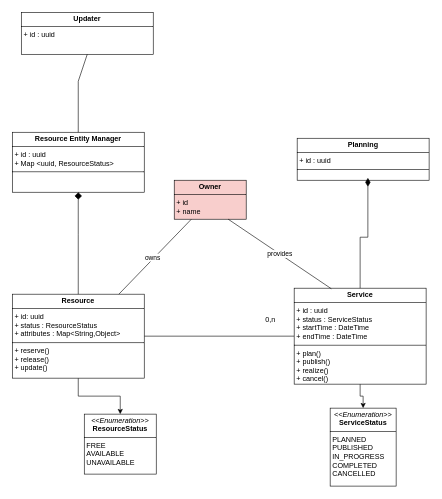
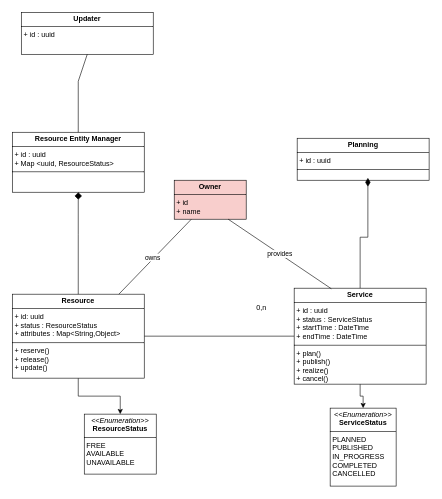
(270, 320) -> (261, 308)
